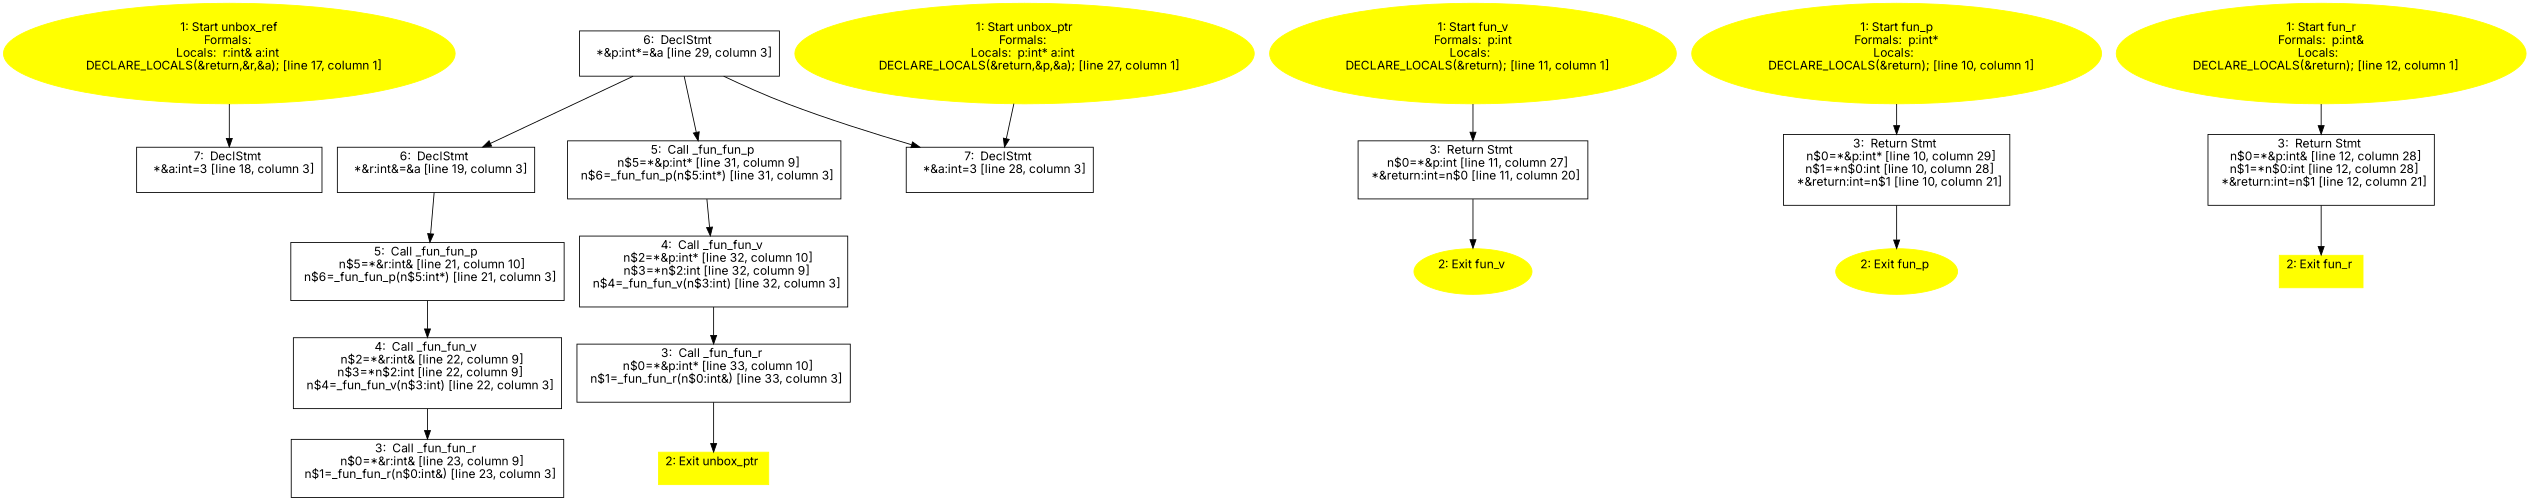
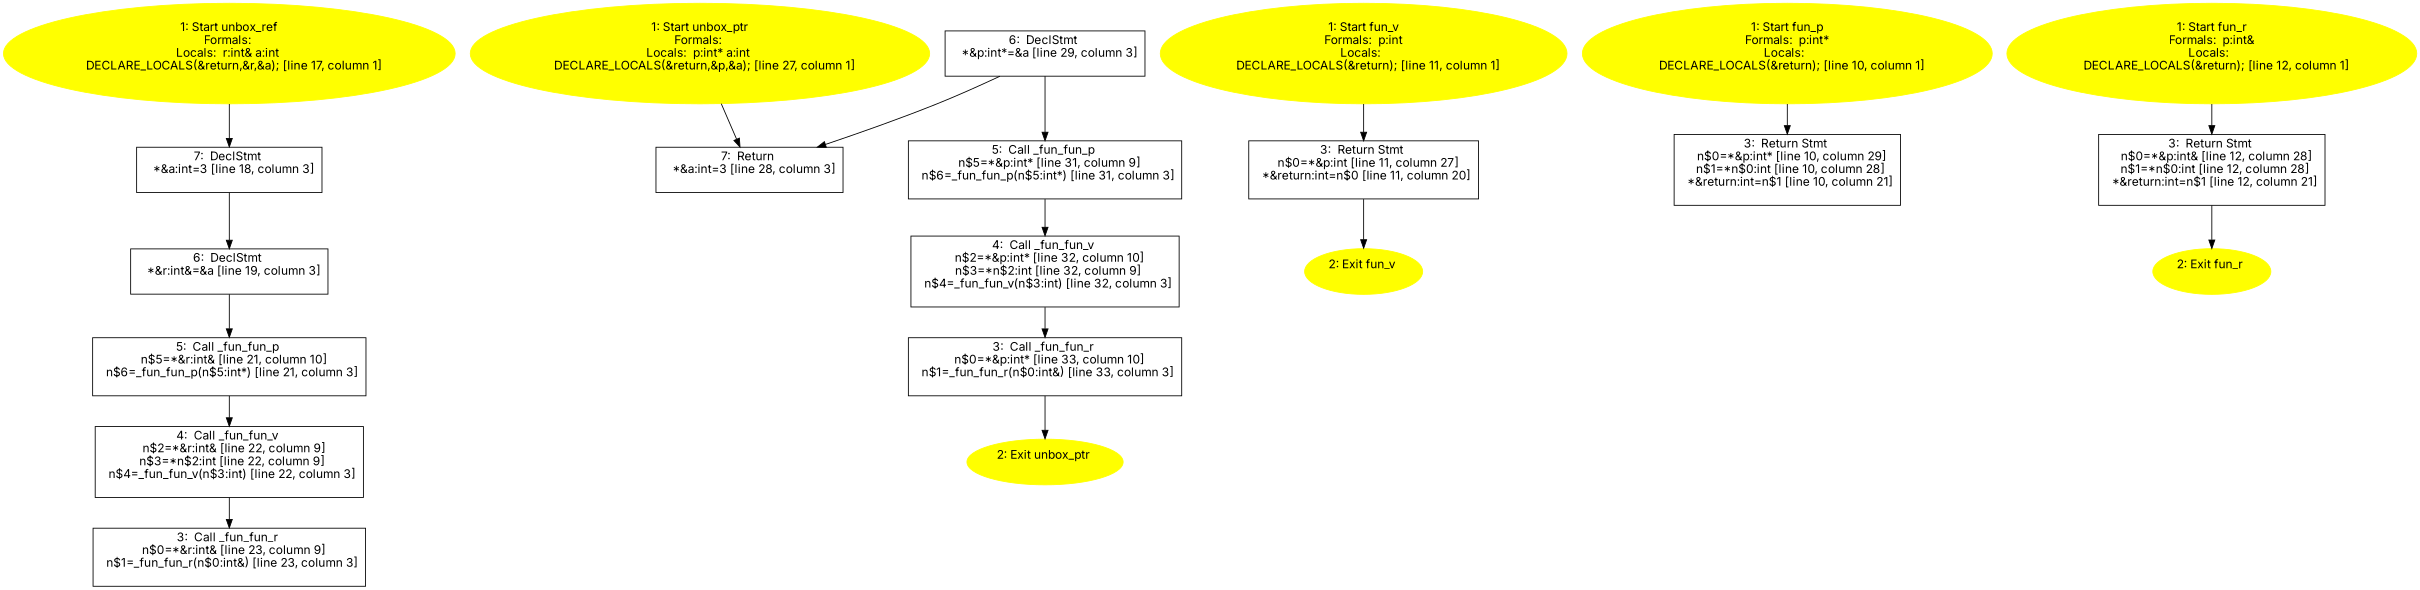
(562, 110) -> (229, 216)
(1000, 170) -> (749, 170)
(1897, 272) -> none
(2321, 272) -> (2212, 272)
(714, 468) -> (1045, 462)
